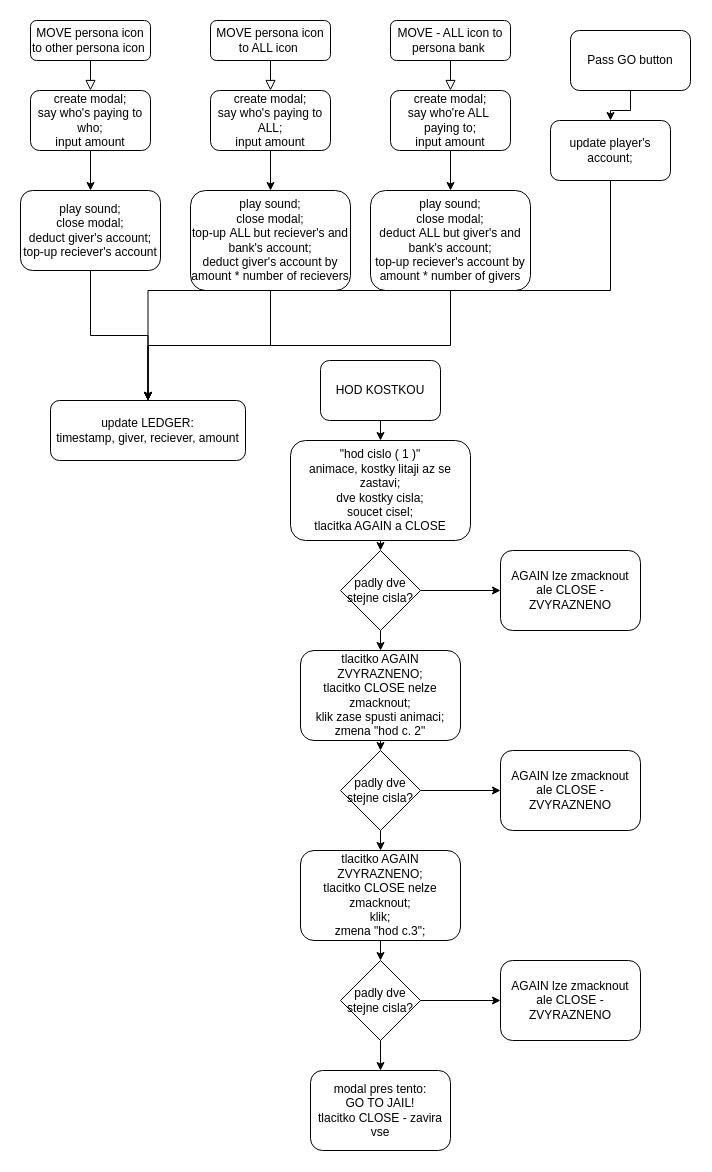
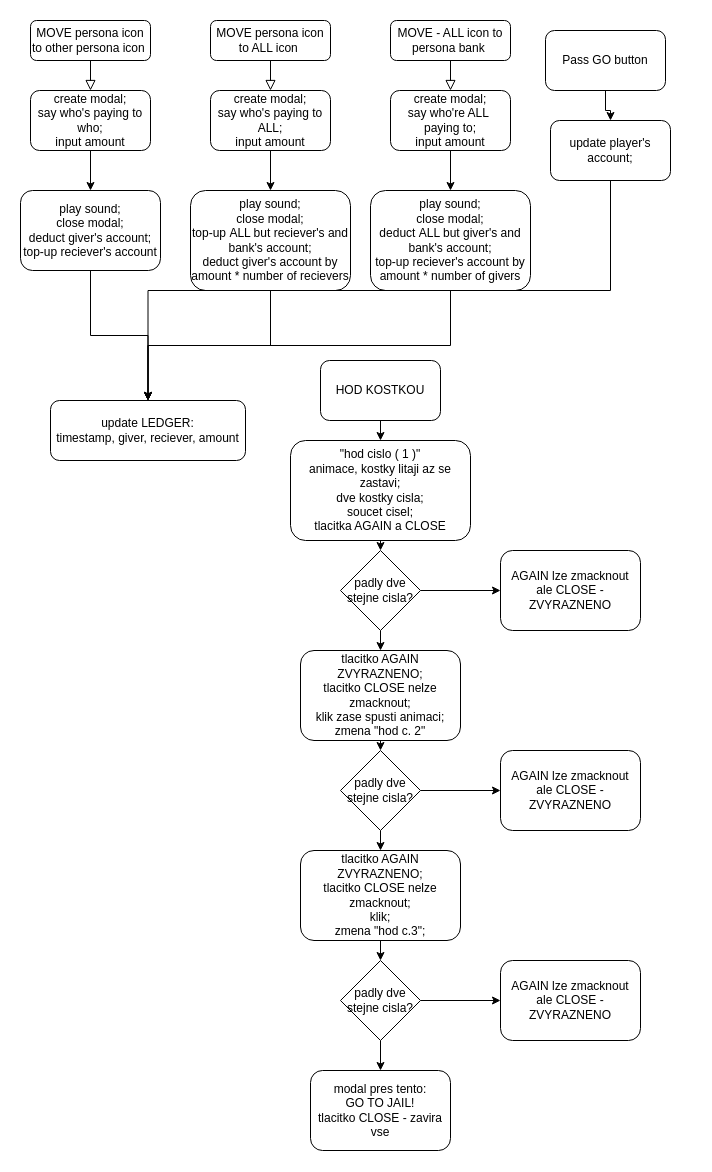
(631, 61) -> (606, 61)
